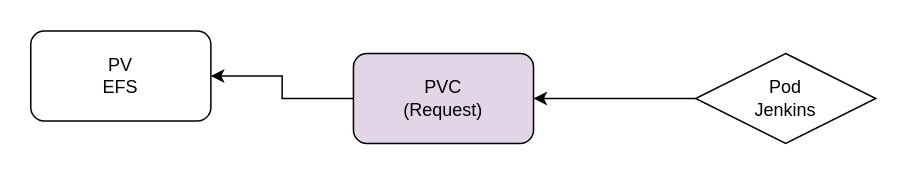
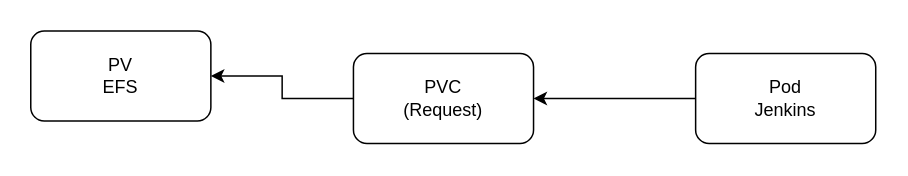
(443, 98) -> (443, 98)
(785, 98) -> (785, 98)
